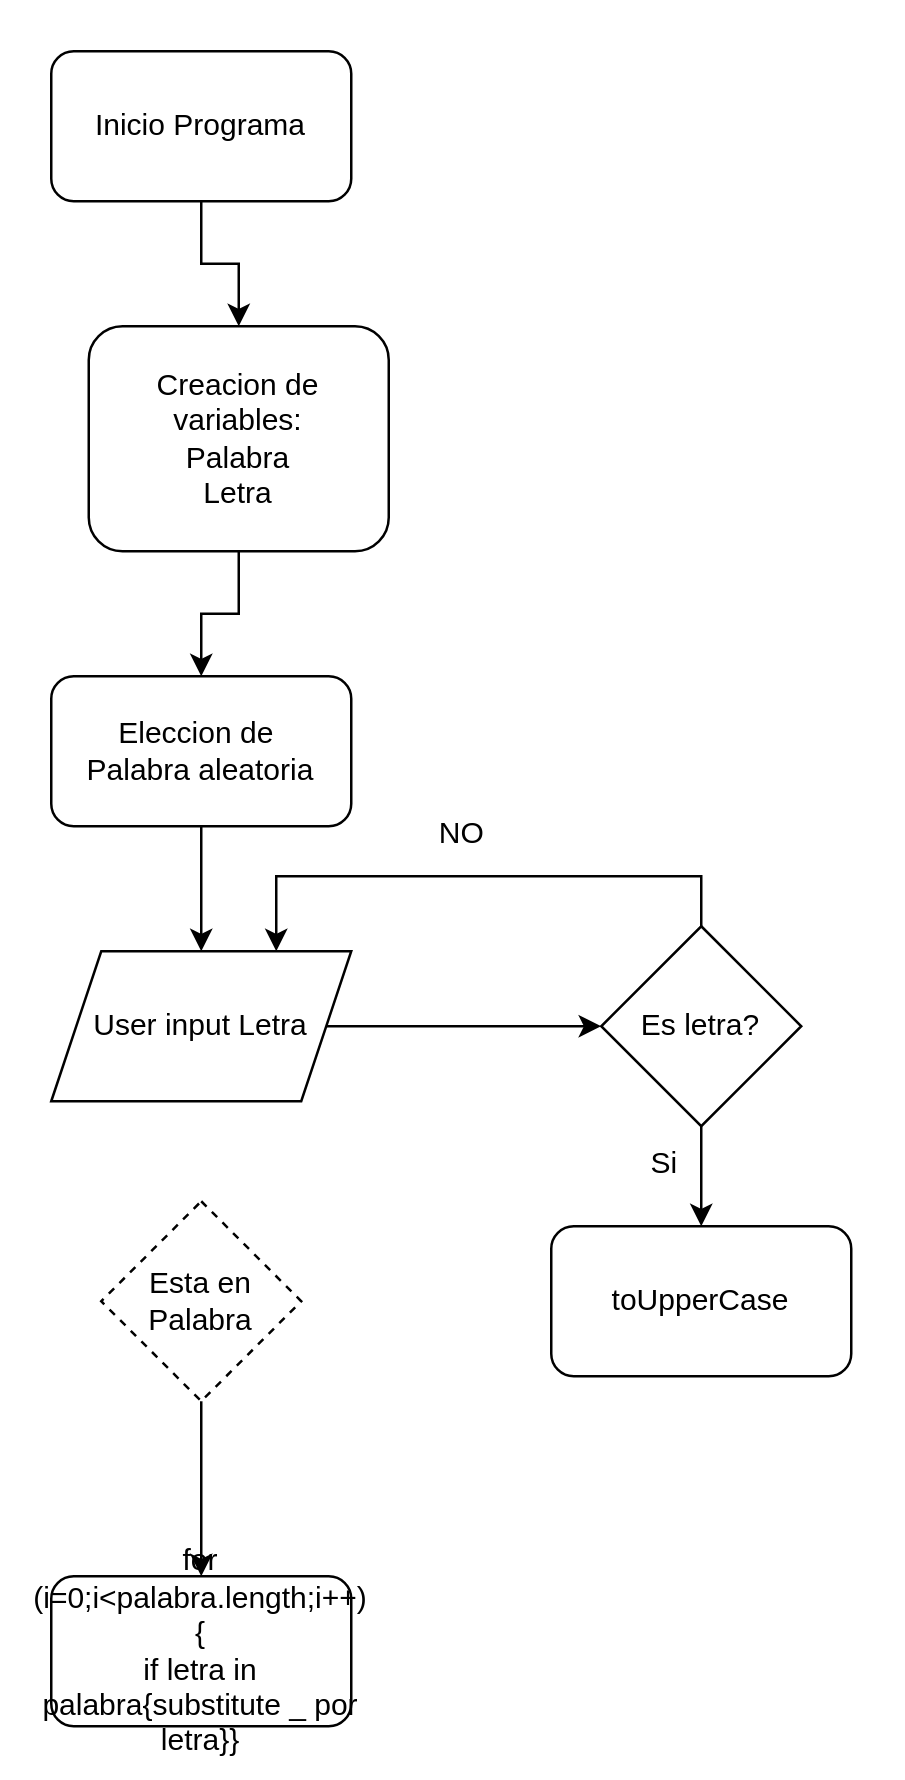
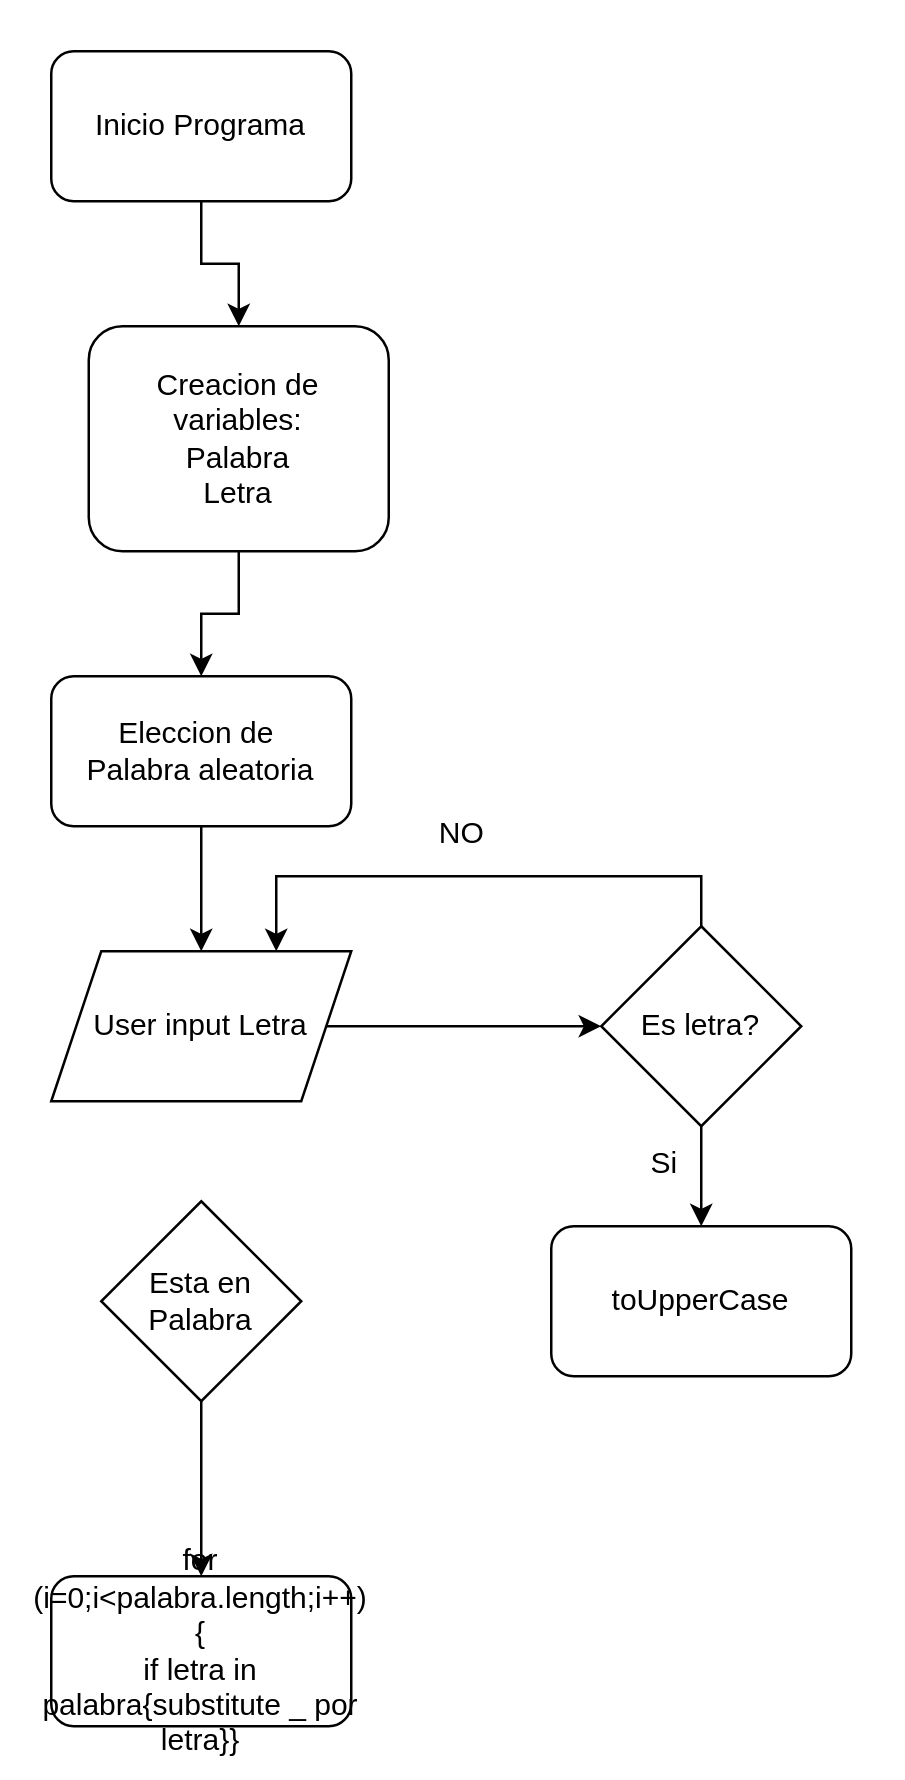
(201, 1301) -> (201, 1301)
